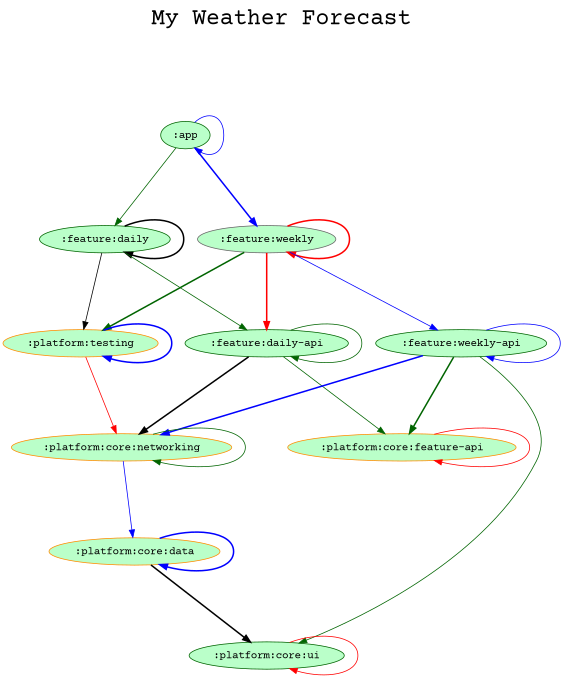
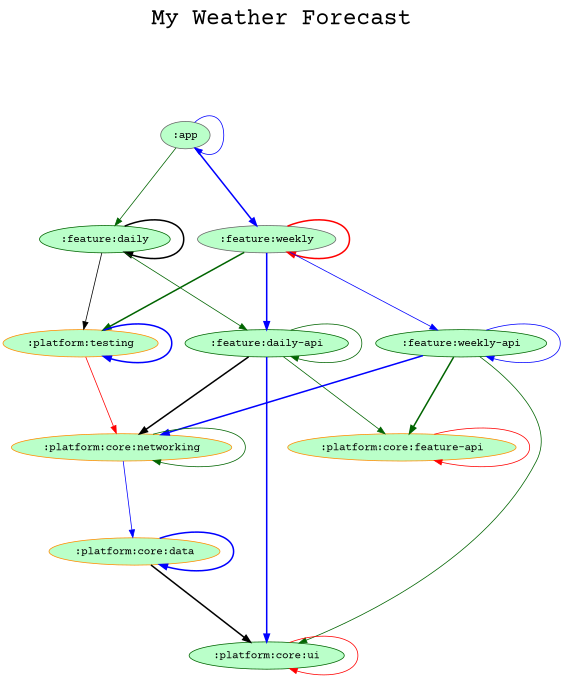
(185, 135) -> (185, 135)
(267, 287) -> (267, 287)
none -> (267, 496)
